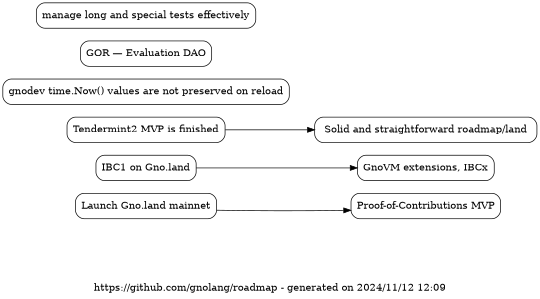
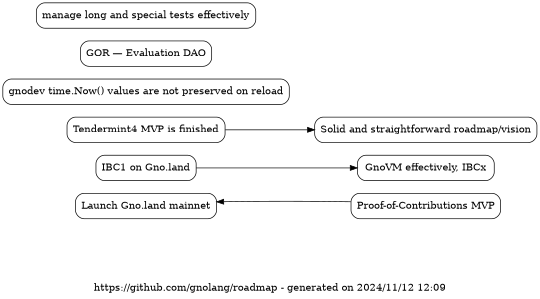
(146, 130) -> (146, 130)
(426, 130) -> (426, 130)
(426, 168) -> (426, 168)
(280, 211) -> (287, 201)
